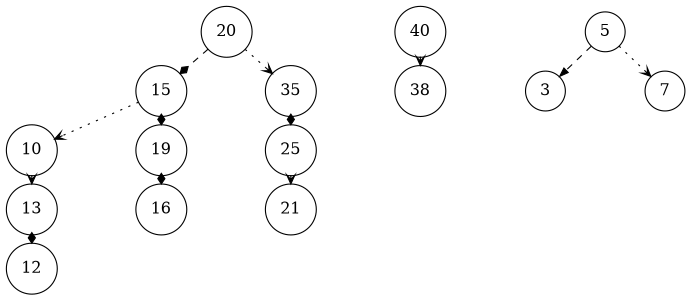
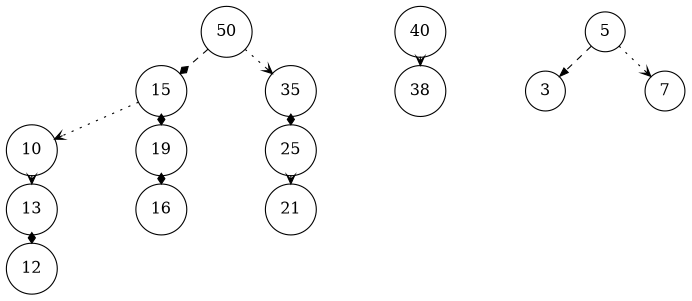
(227, 32) -> (227, 32)
